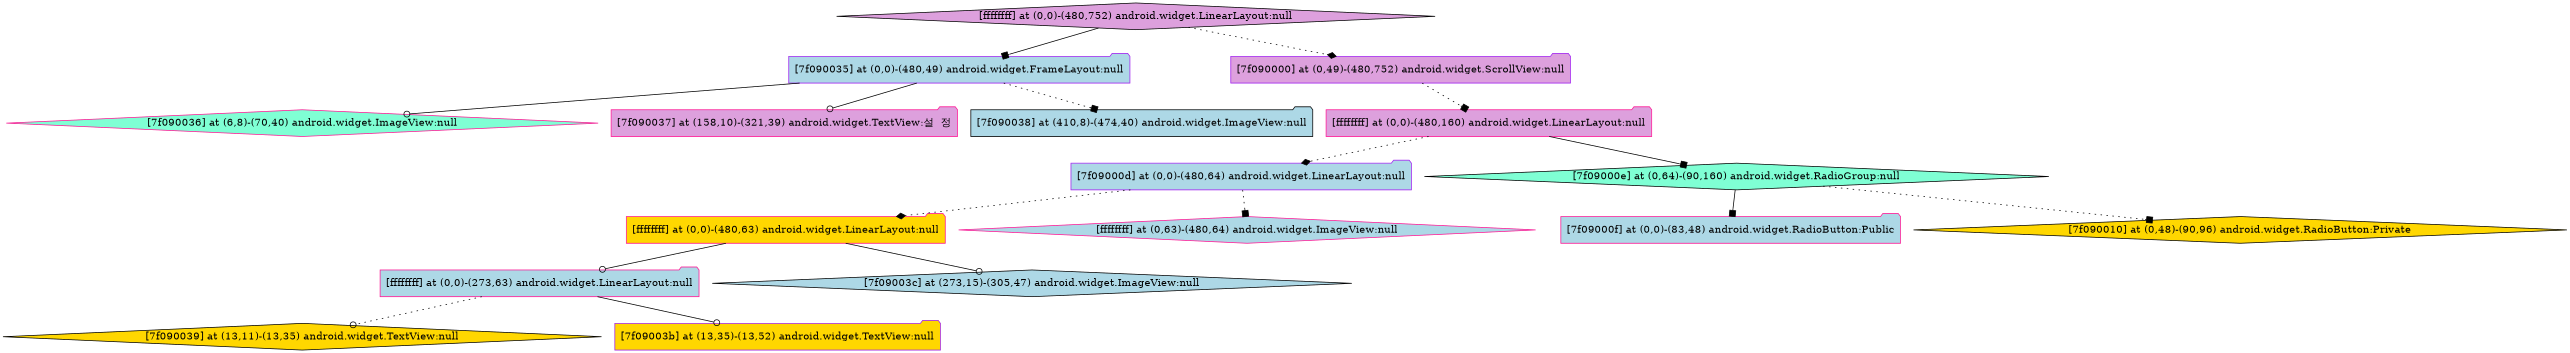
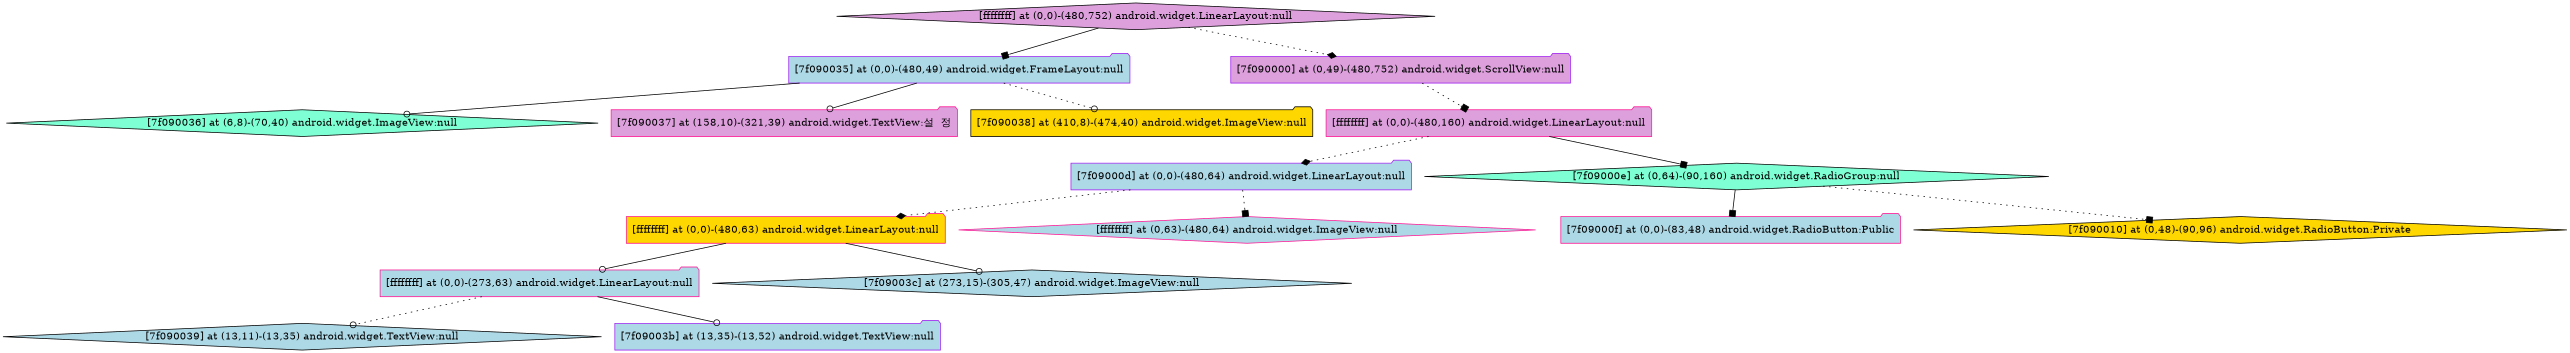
(1048, 96) -> (1048, 96)
(302, 123) -> (302, 123)
(1142, 123) -> (1142, 123)
(302, 337) -> (302, 337)
(778, 337) -> (778, 337)
